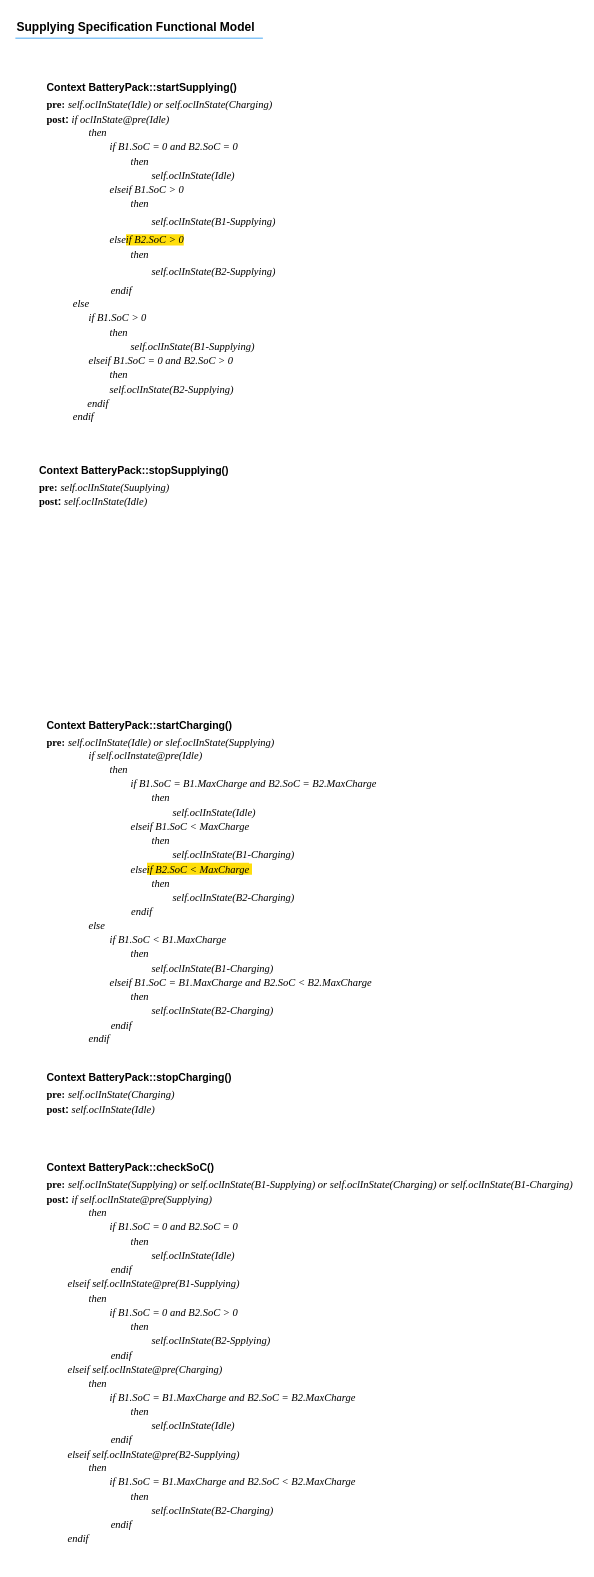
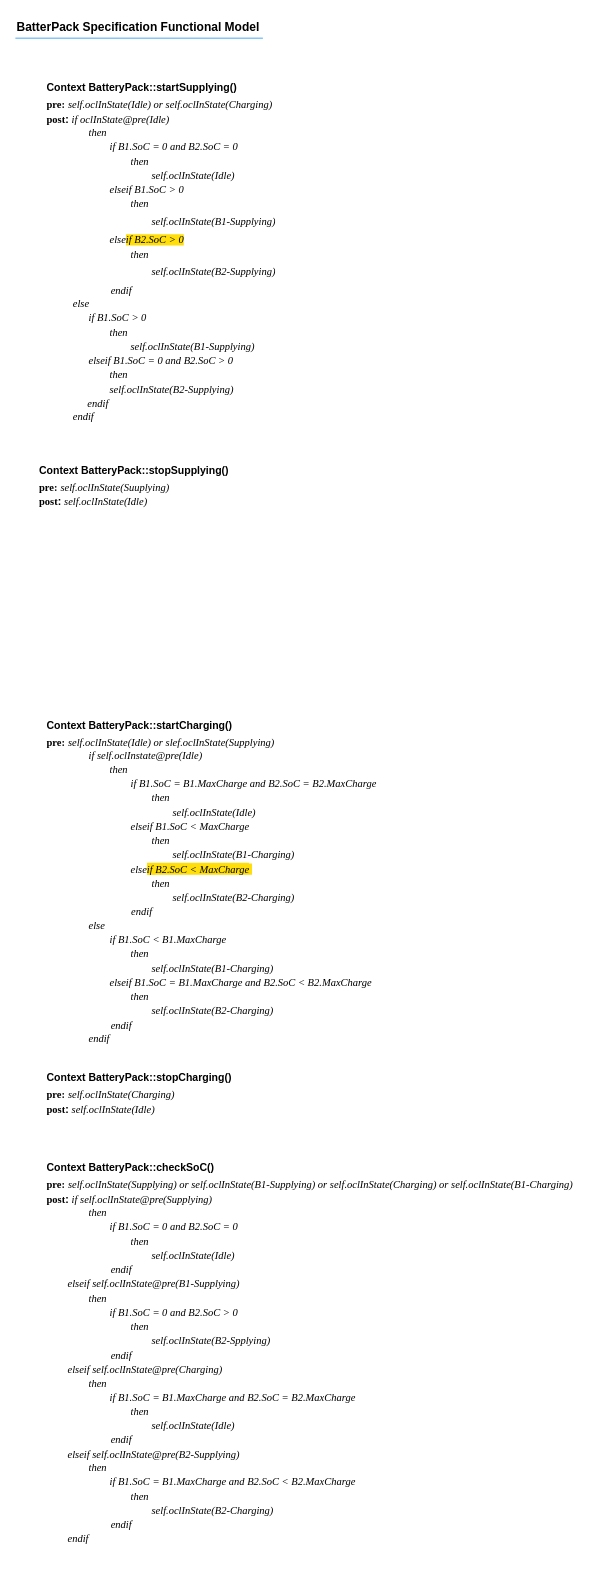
(134, 27) -> (141, 27)
